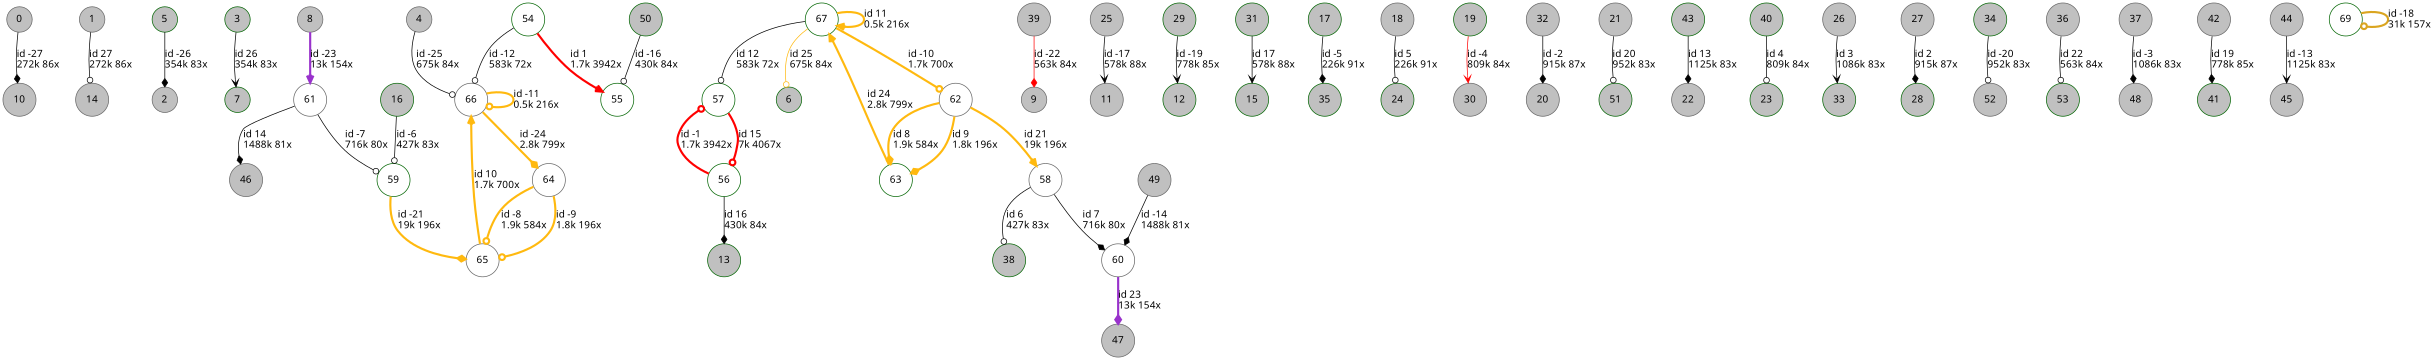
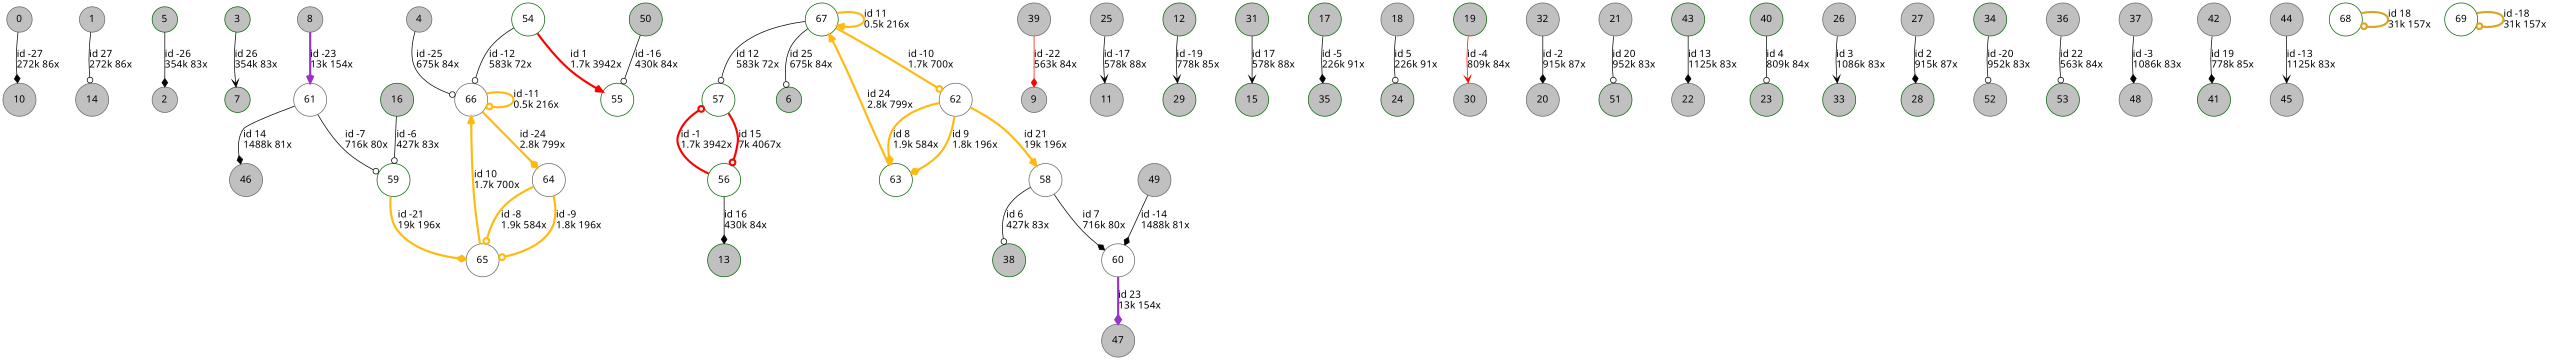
none -> (2346, 19)
(789, 52) -> (789, 52)
(1176, 56) -> (1176, 56)
